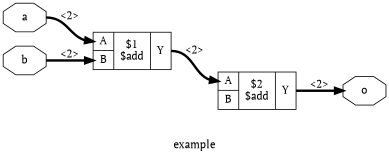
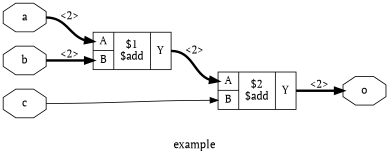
none -> (25, 103)
